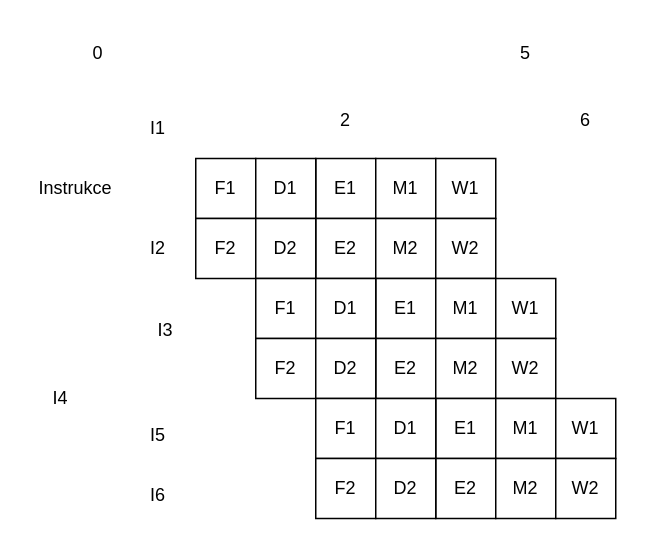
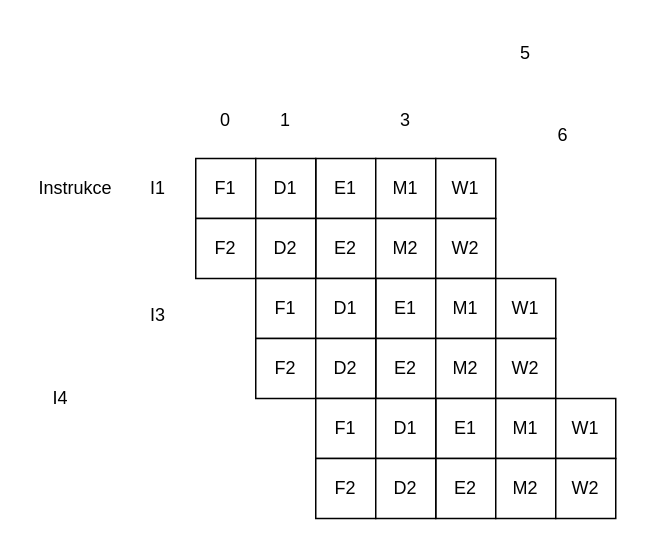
(98, 53) -> (226, 121)
none -> (286, 121)
(346, 121) -> none
none -> (406, 121)
(586, 121) -> (563, 136)
(158, 128) -> (158, 188)
(158, 248) -> none
(166, 331) -> (158, 316)
(158, 436) -> none
(158, 496) -> none
